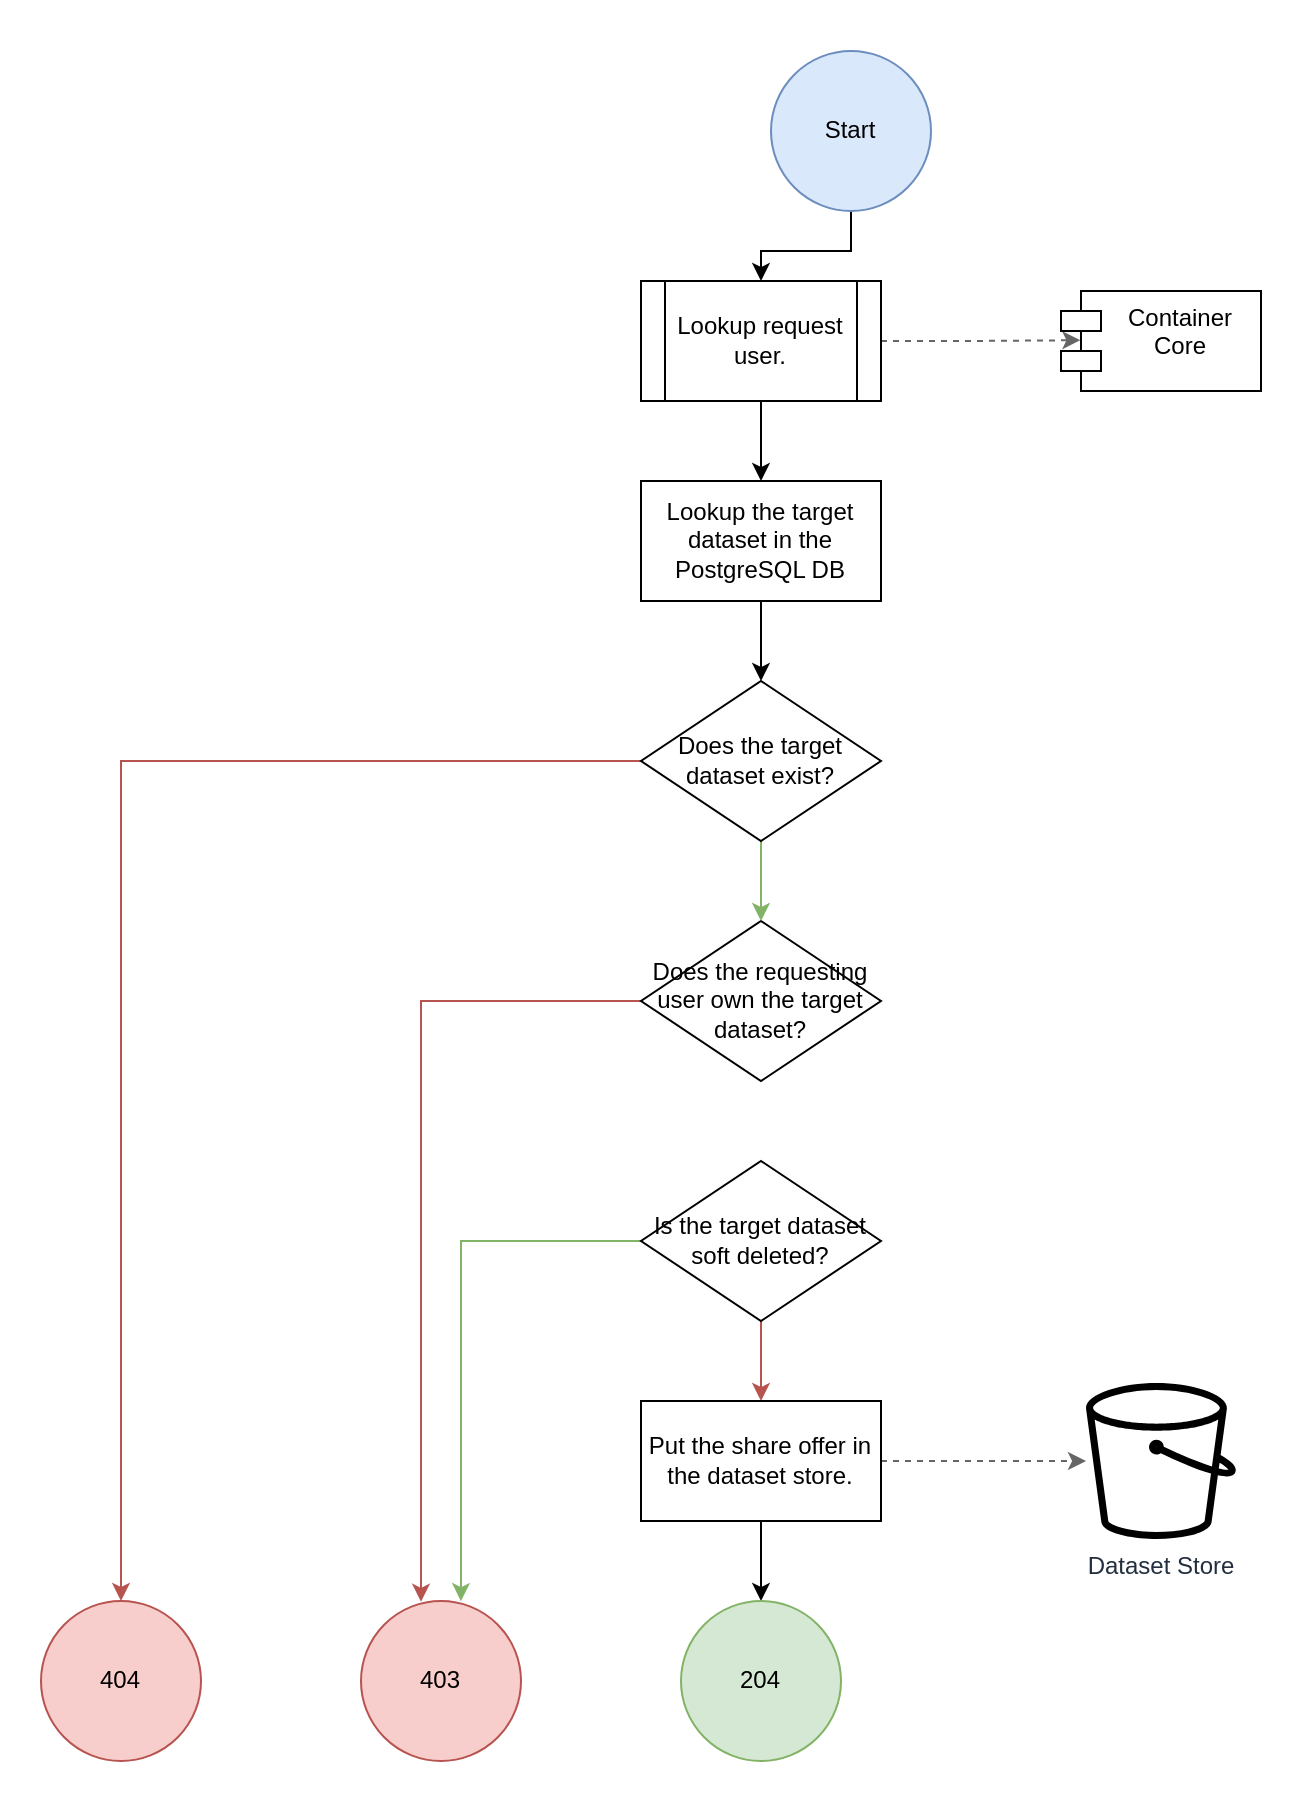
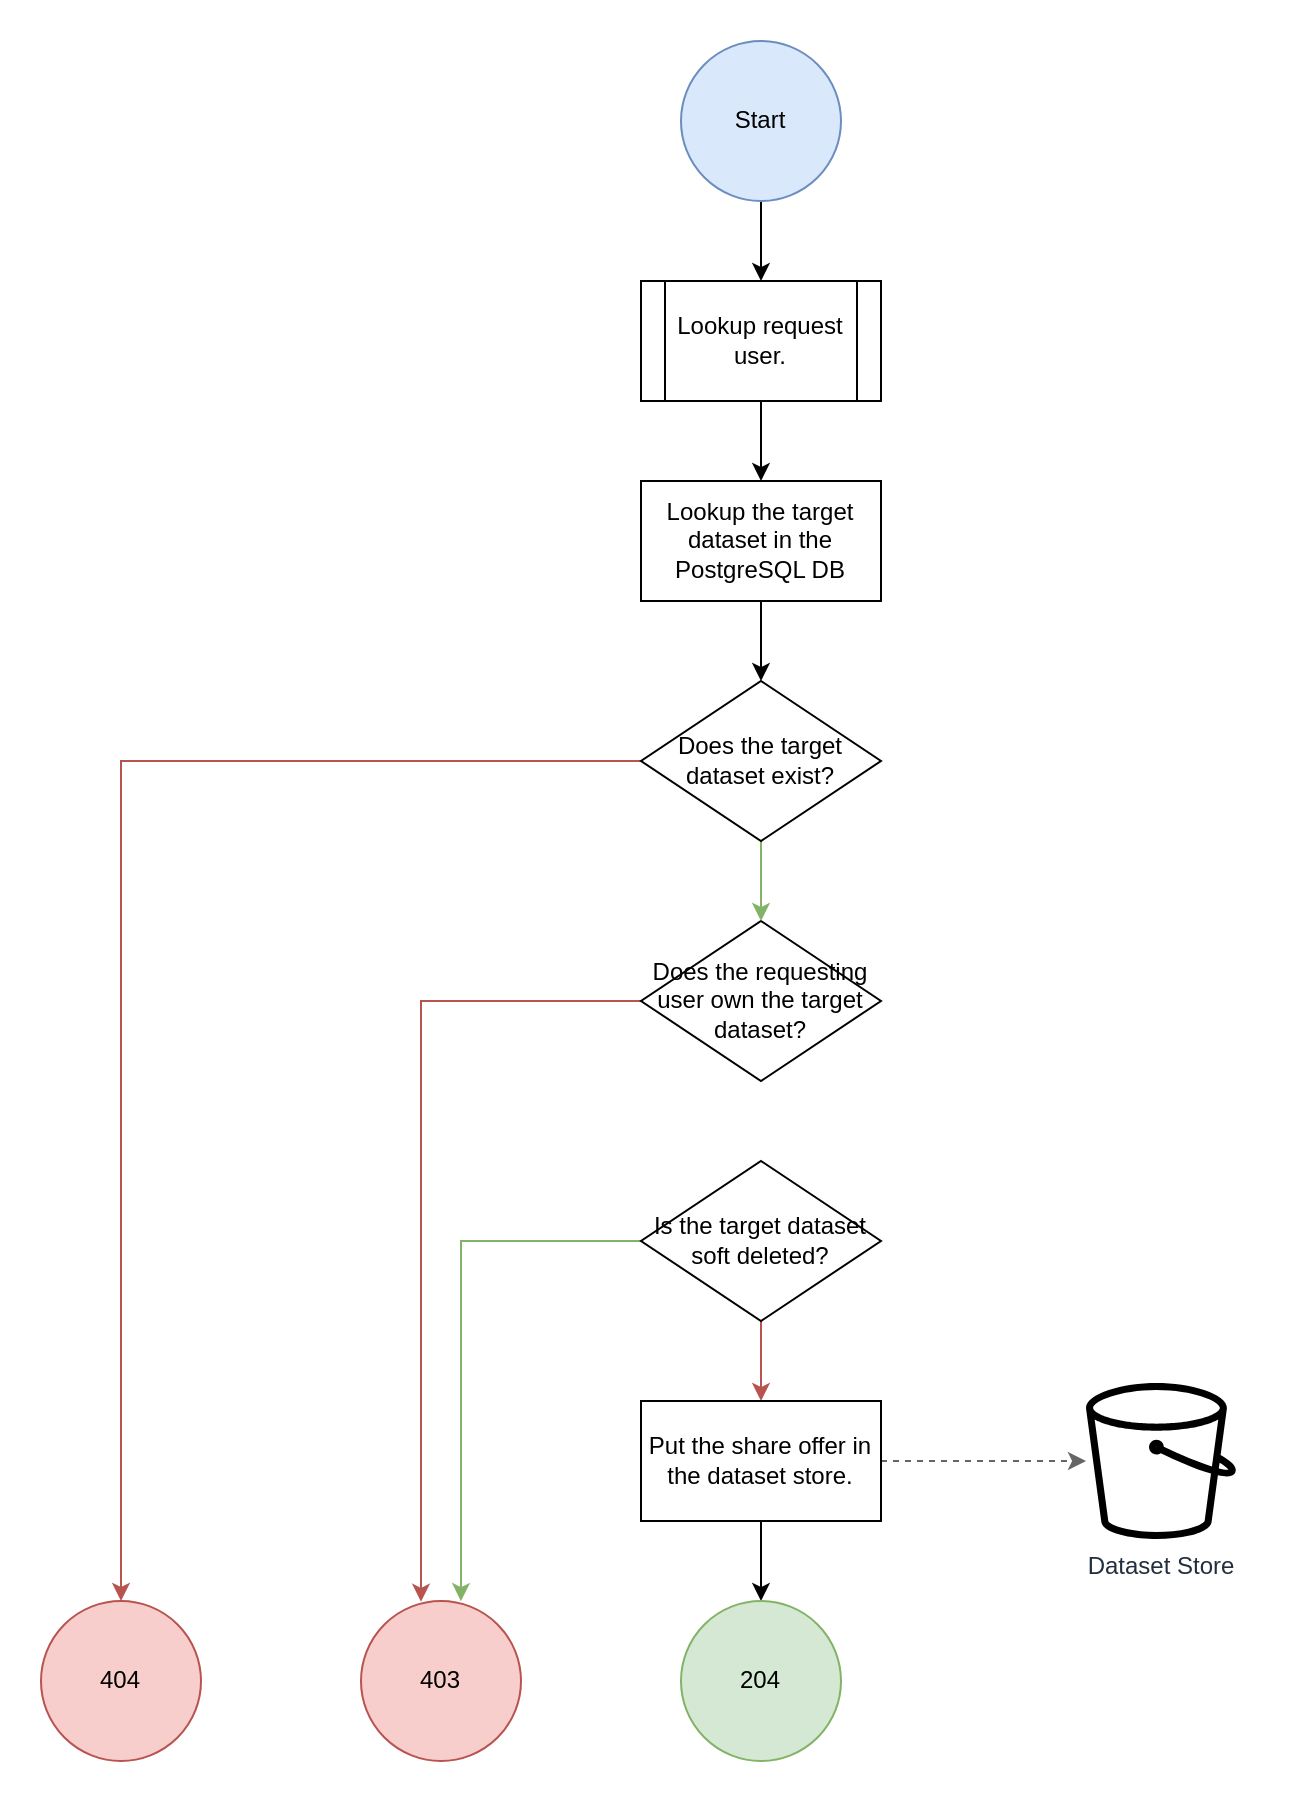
(851, 131) -> (761, 121)
(975, 341) -> none
(1161, 341) -> none
